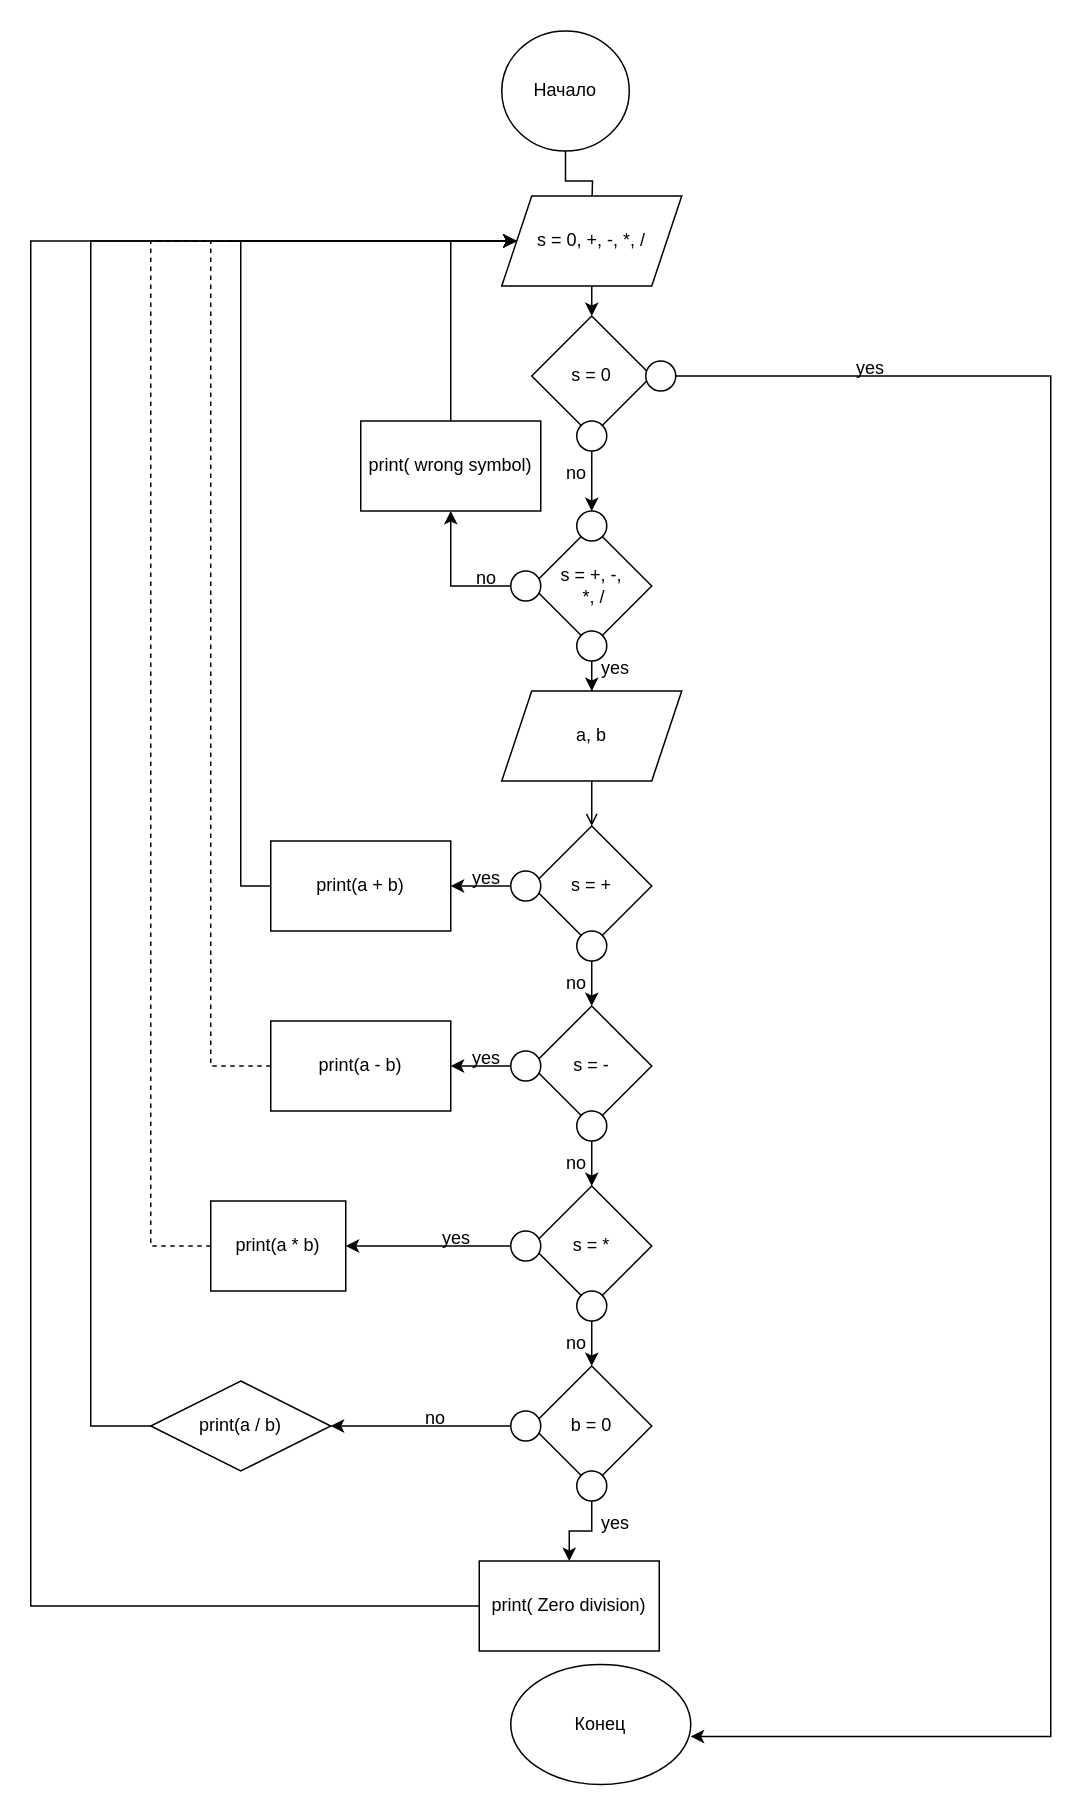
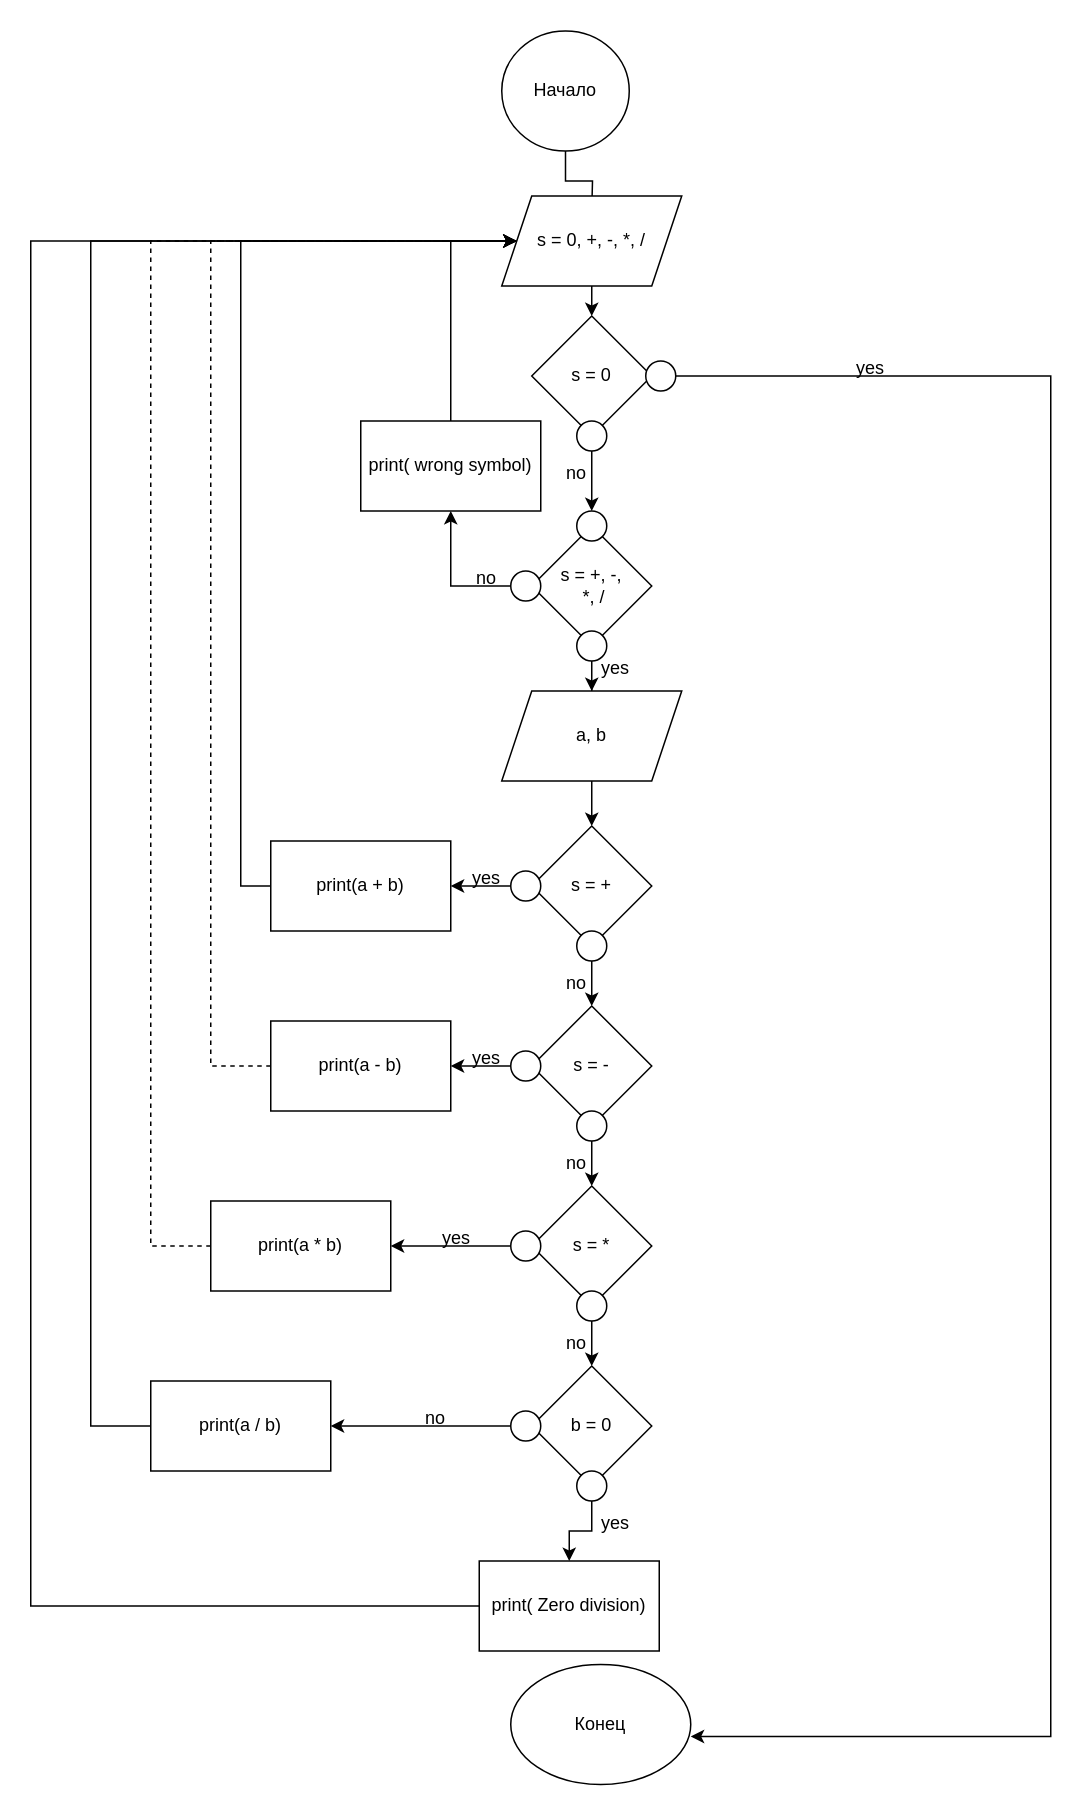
(592, 816) -> (592, 814)
(278, 1246) -> (301, 1246)
(241, 1426) -> (241, 1426)
